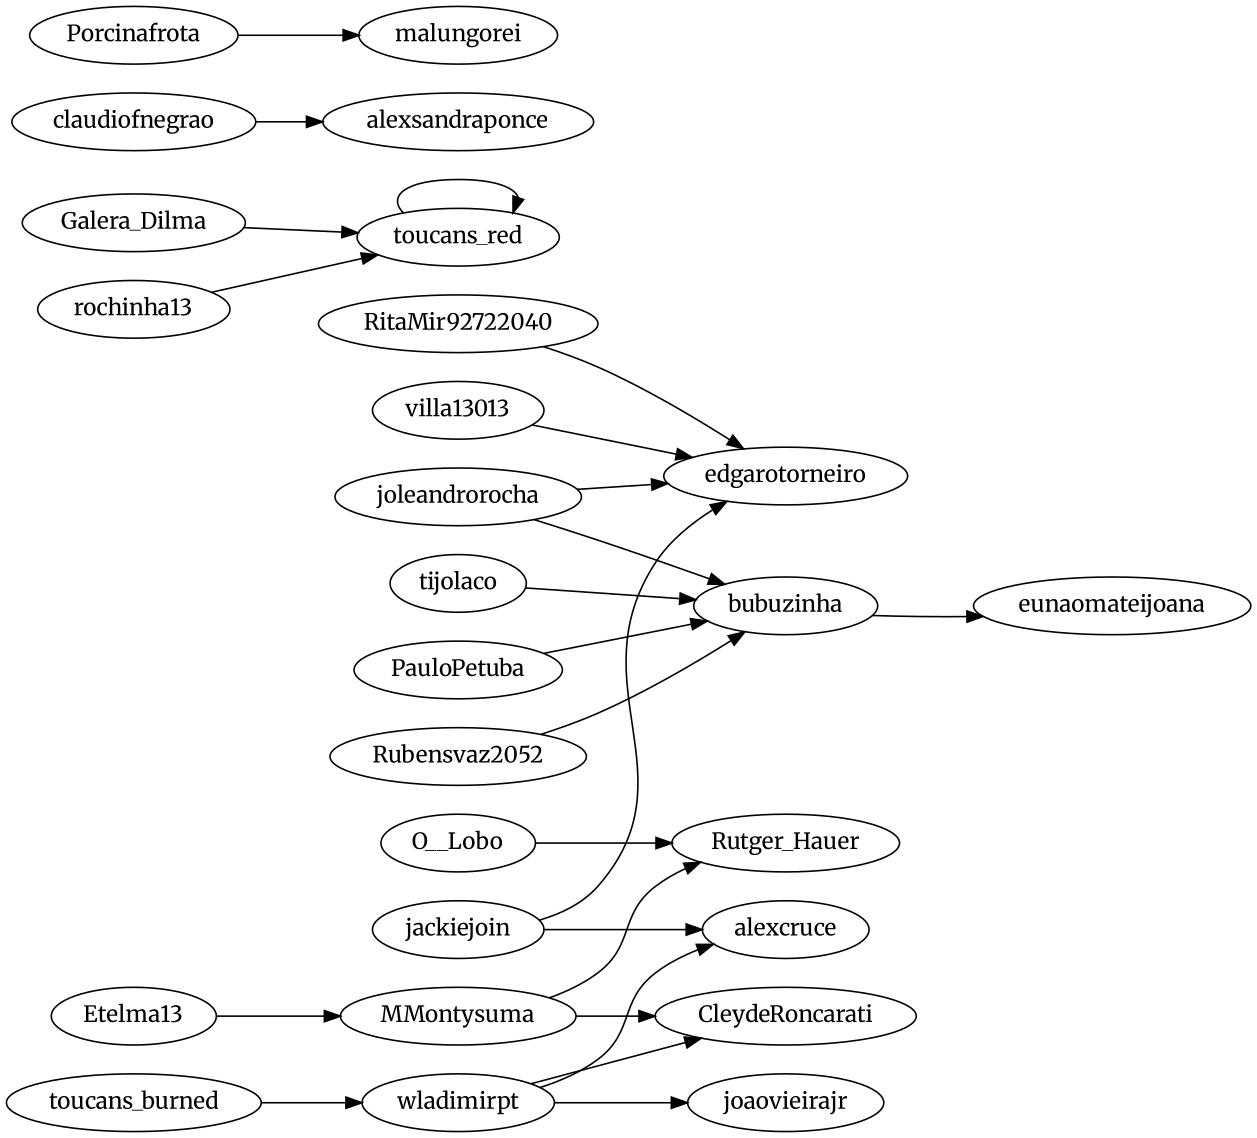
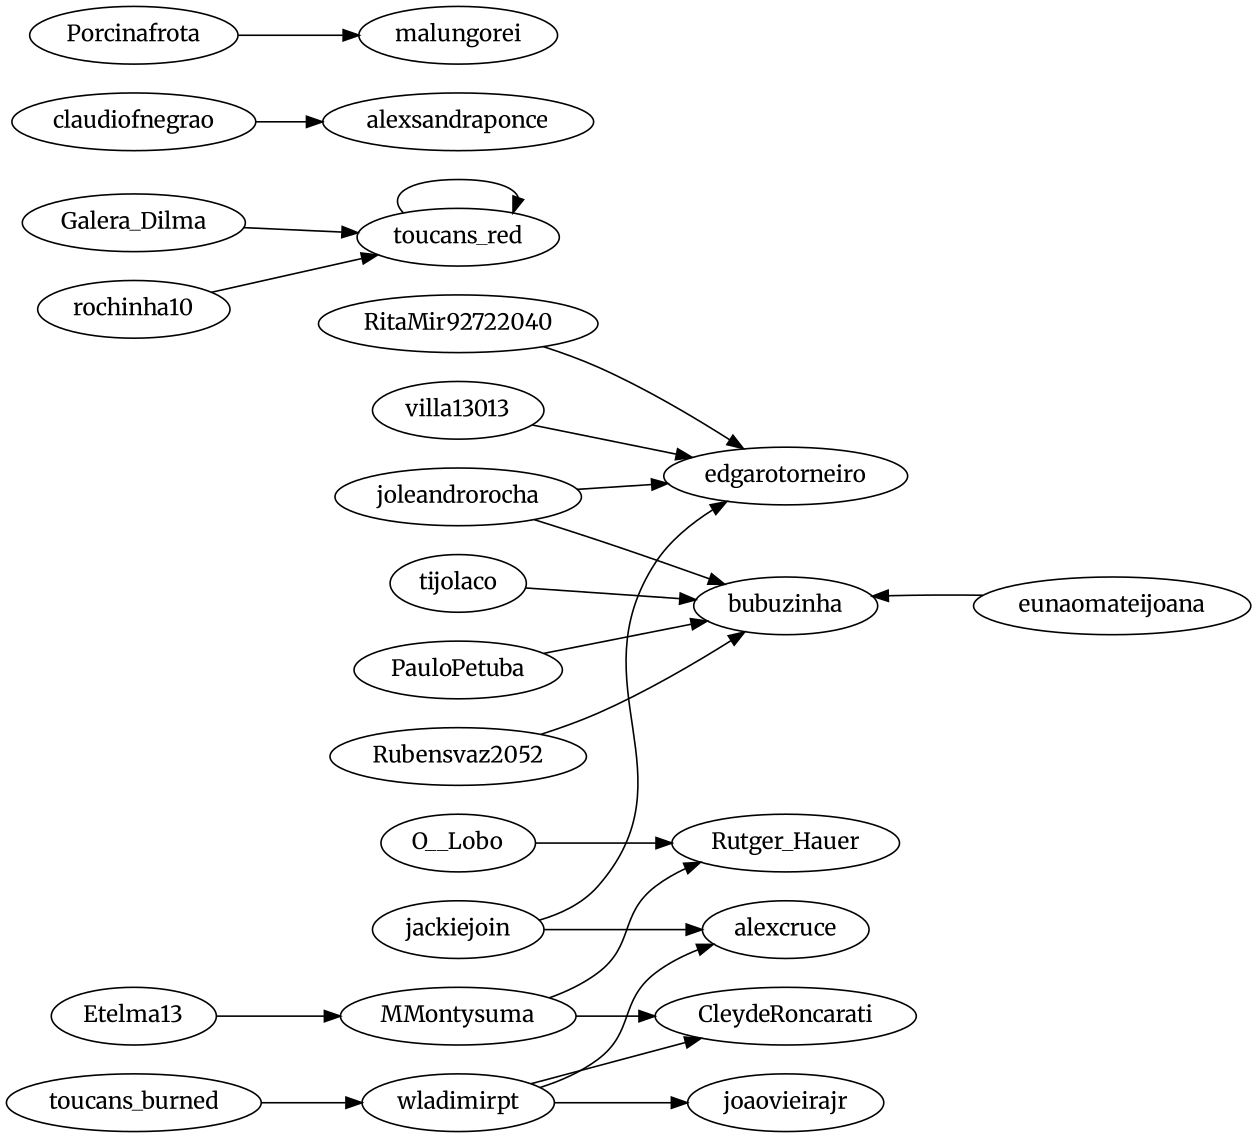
(134, 309) -> (134, 309)
(919, 617) -> (936, 595)
